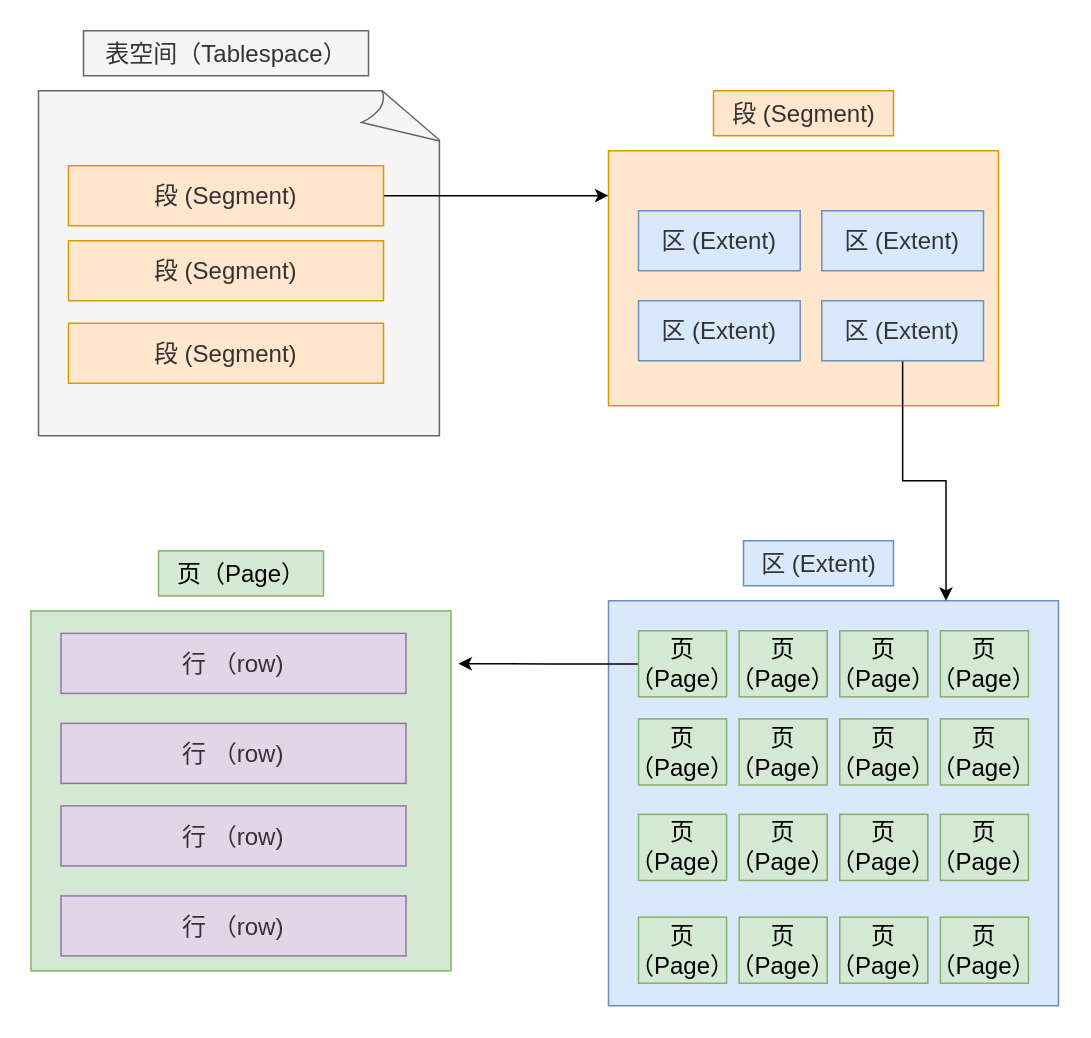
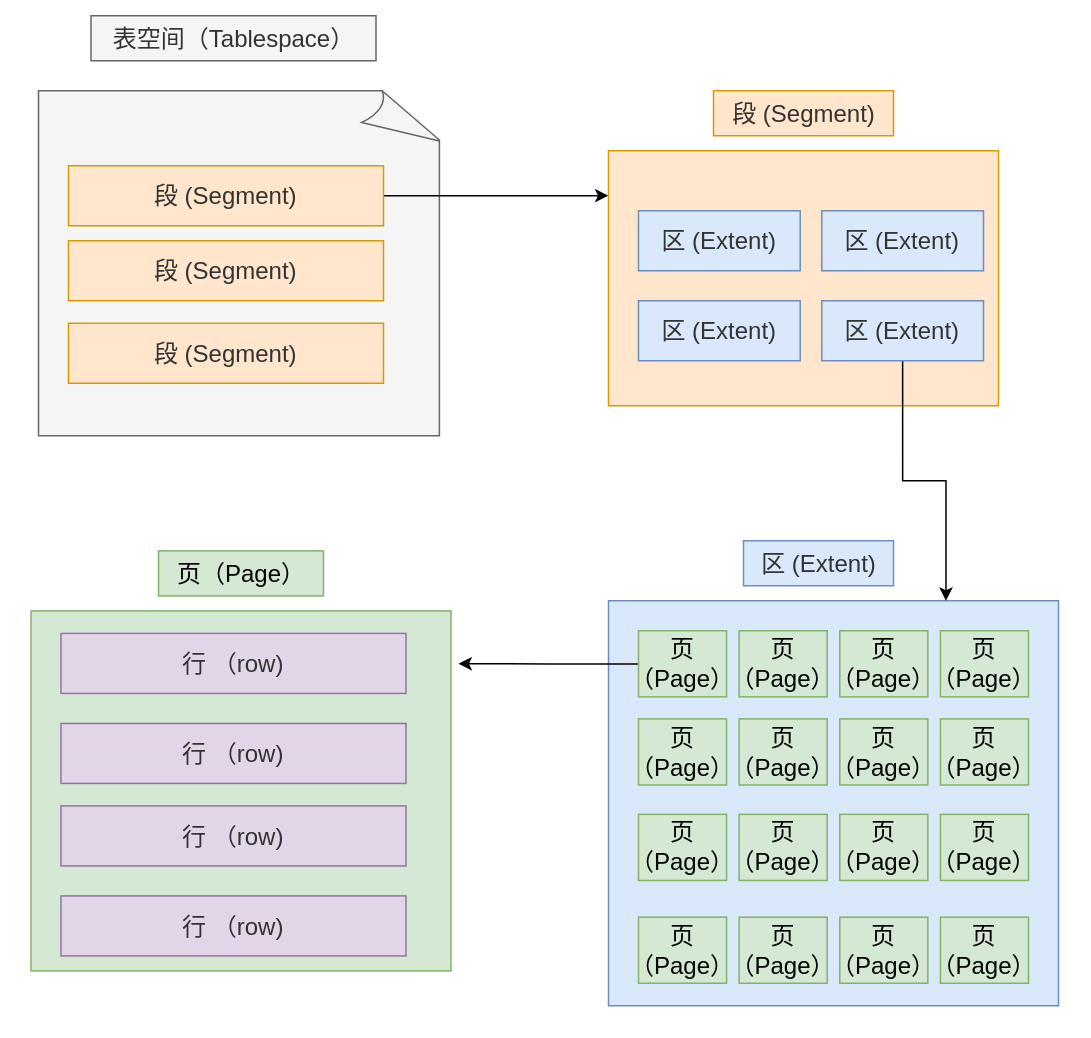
(226, 53) -> (233, 38)
